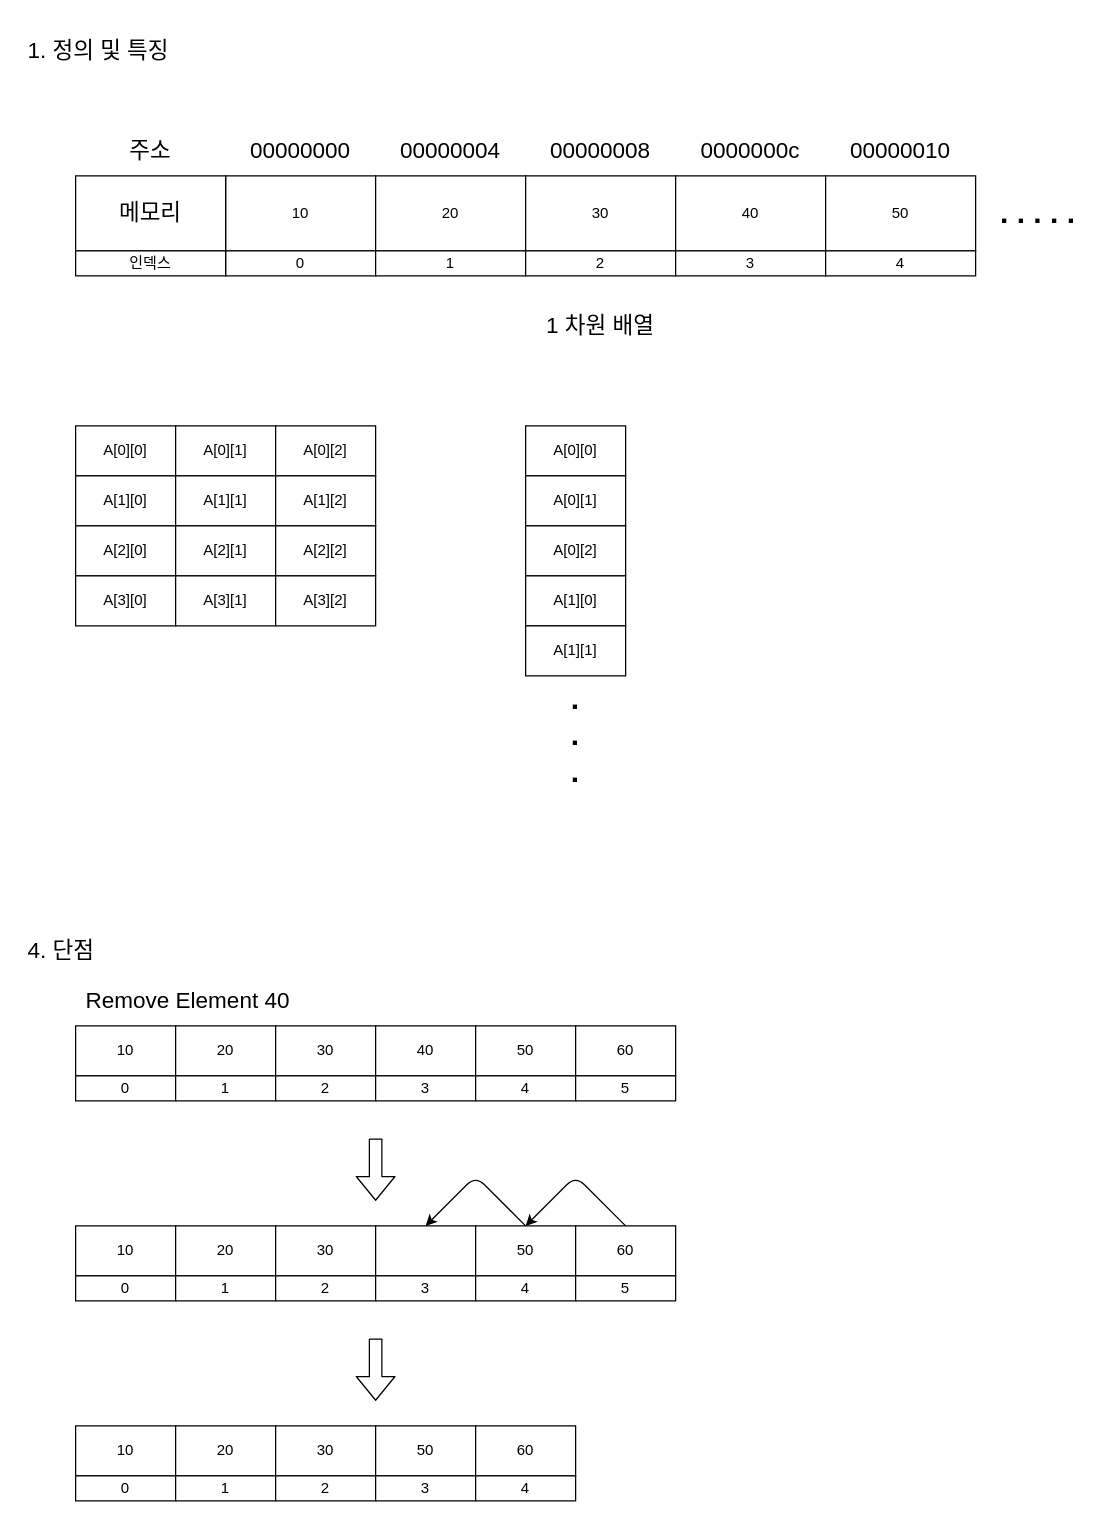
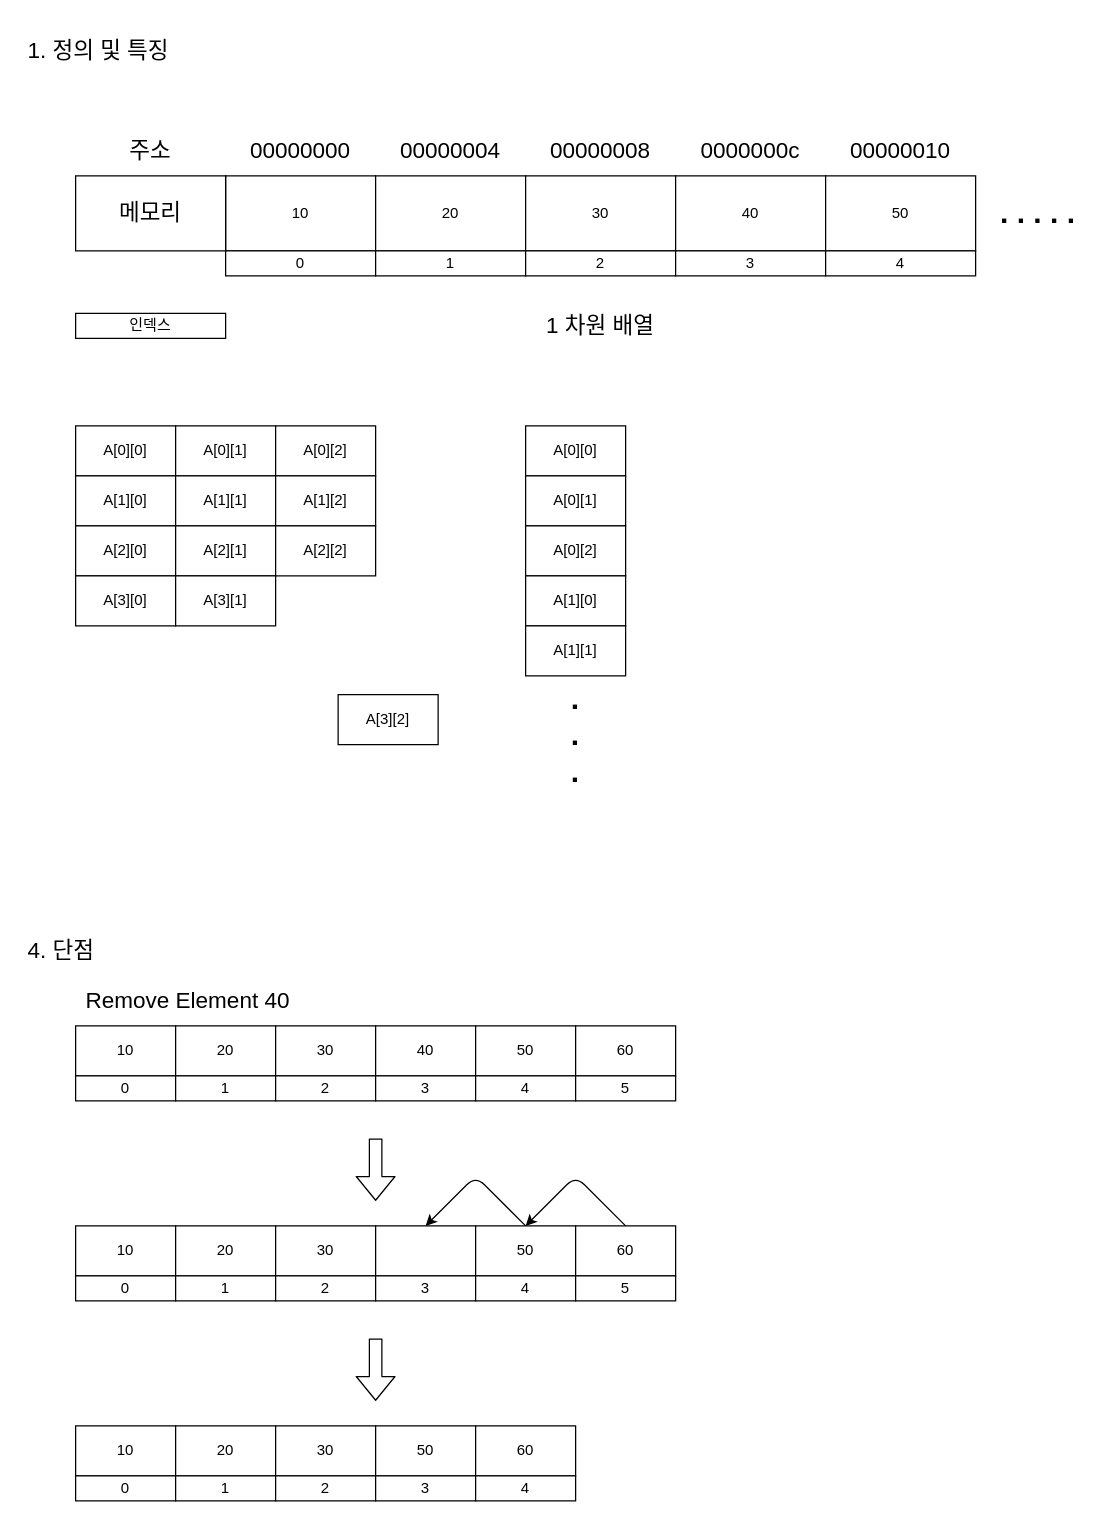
(151, 263) -> (151, 326)
(326, 601) -> (388, 719)
